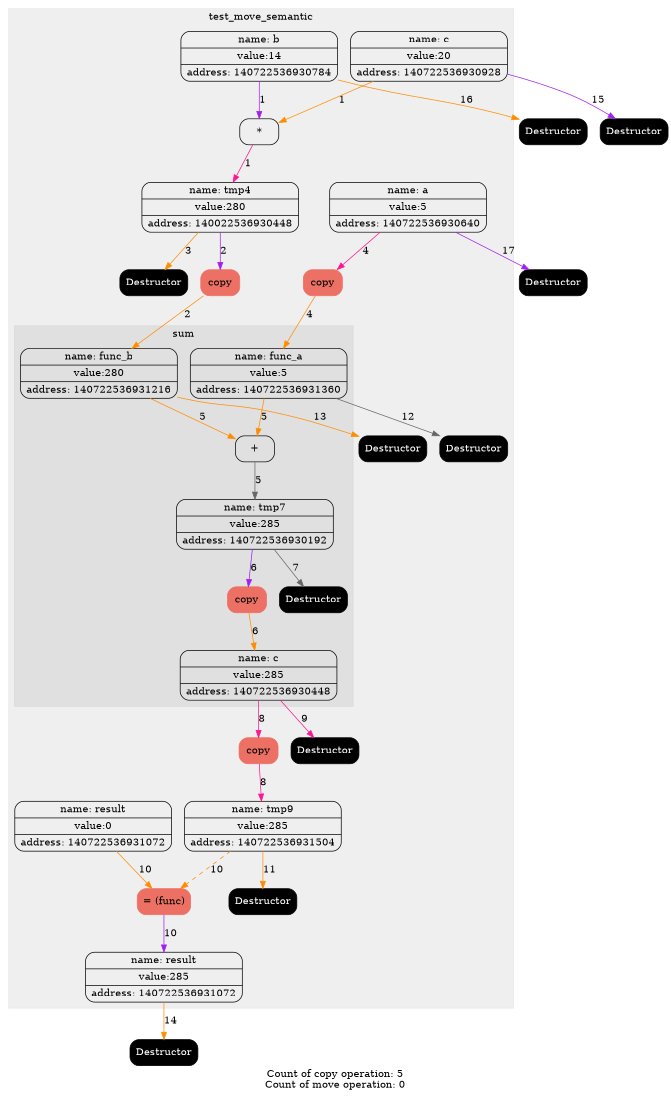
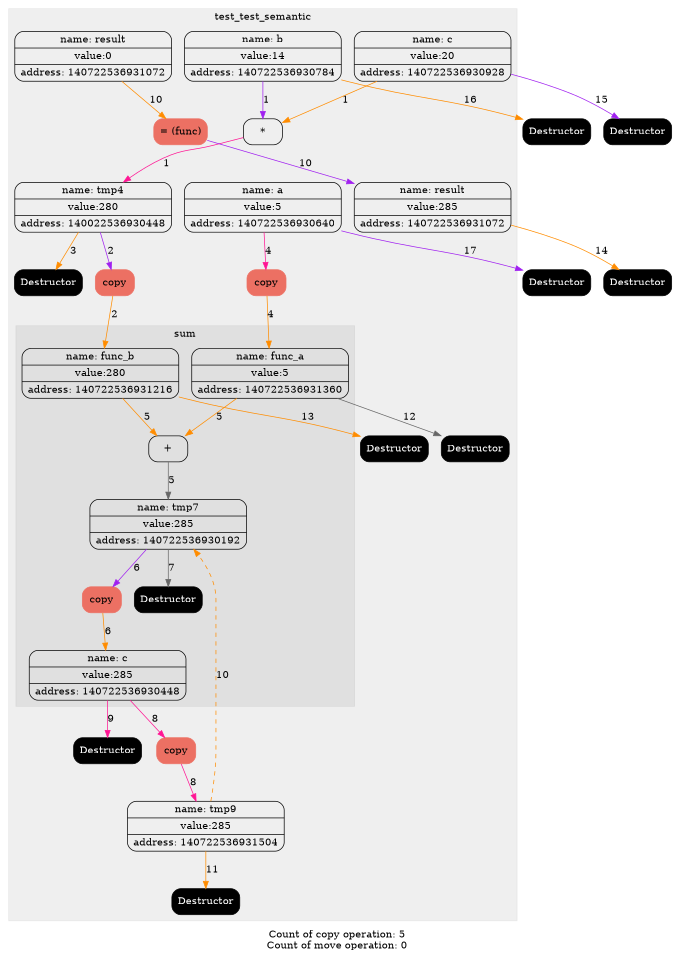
(261, 17) -> (263, 17)
(209, 868) -> (216, 676)
